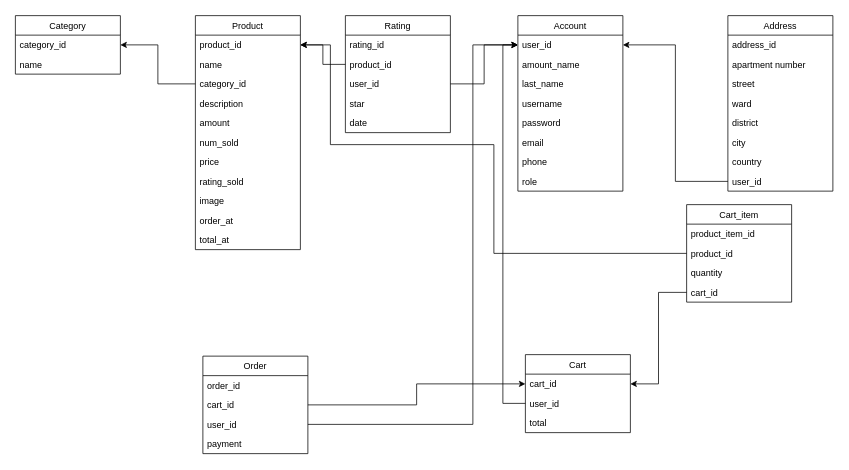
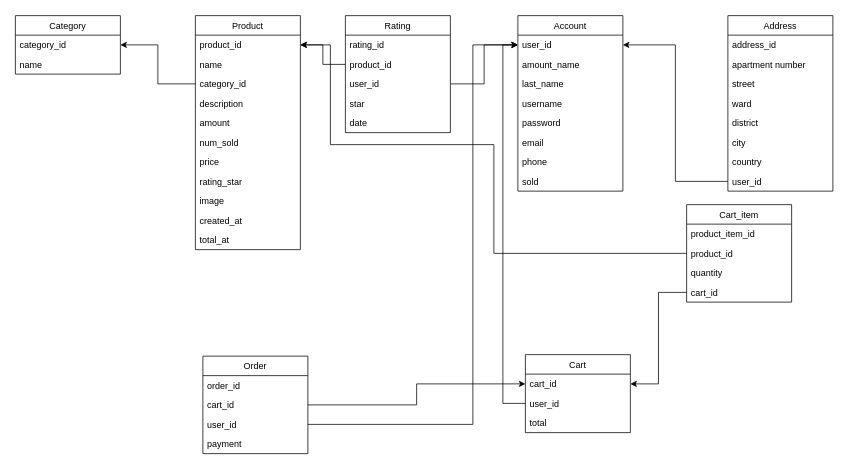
(225, 182) -> (226, 182)
(531, 182) -> (531, 182)
(220, 221) -> (225, 221)
